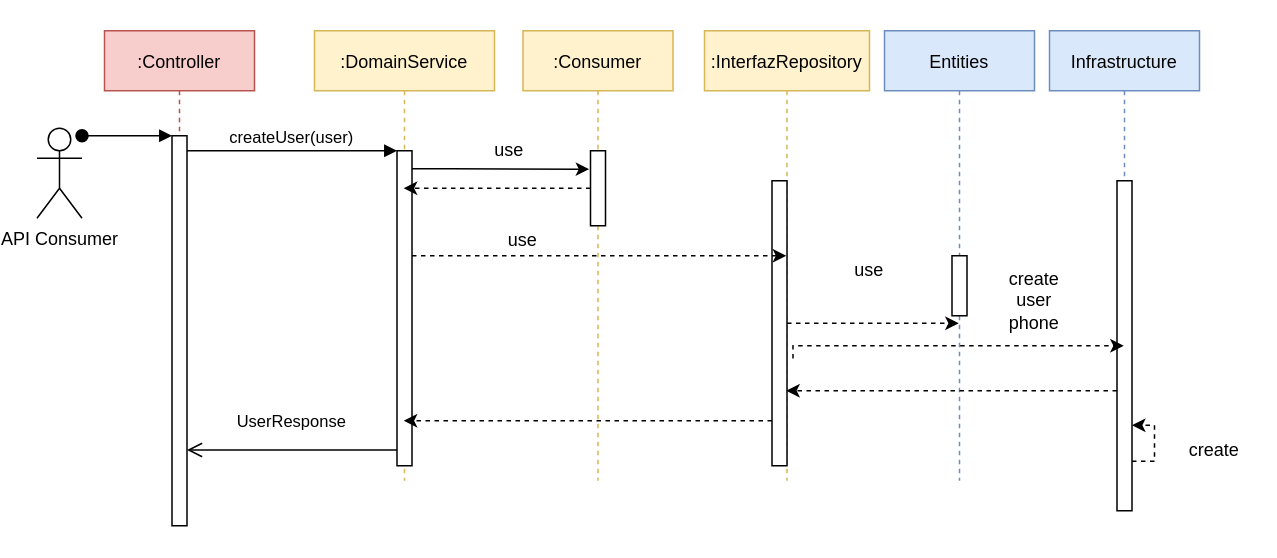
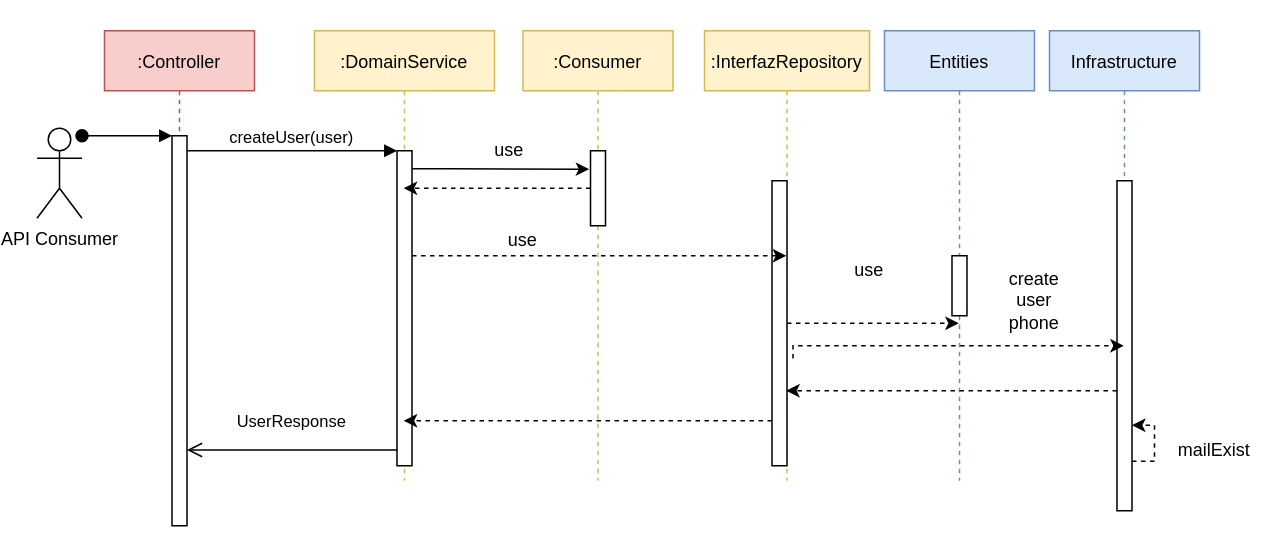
(1214, 451) -> (1214, 451)
